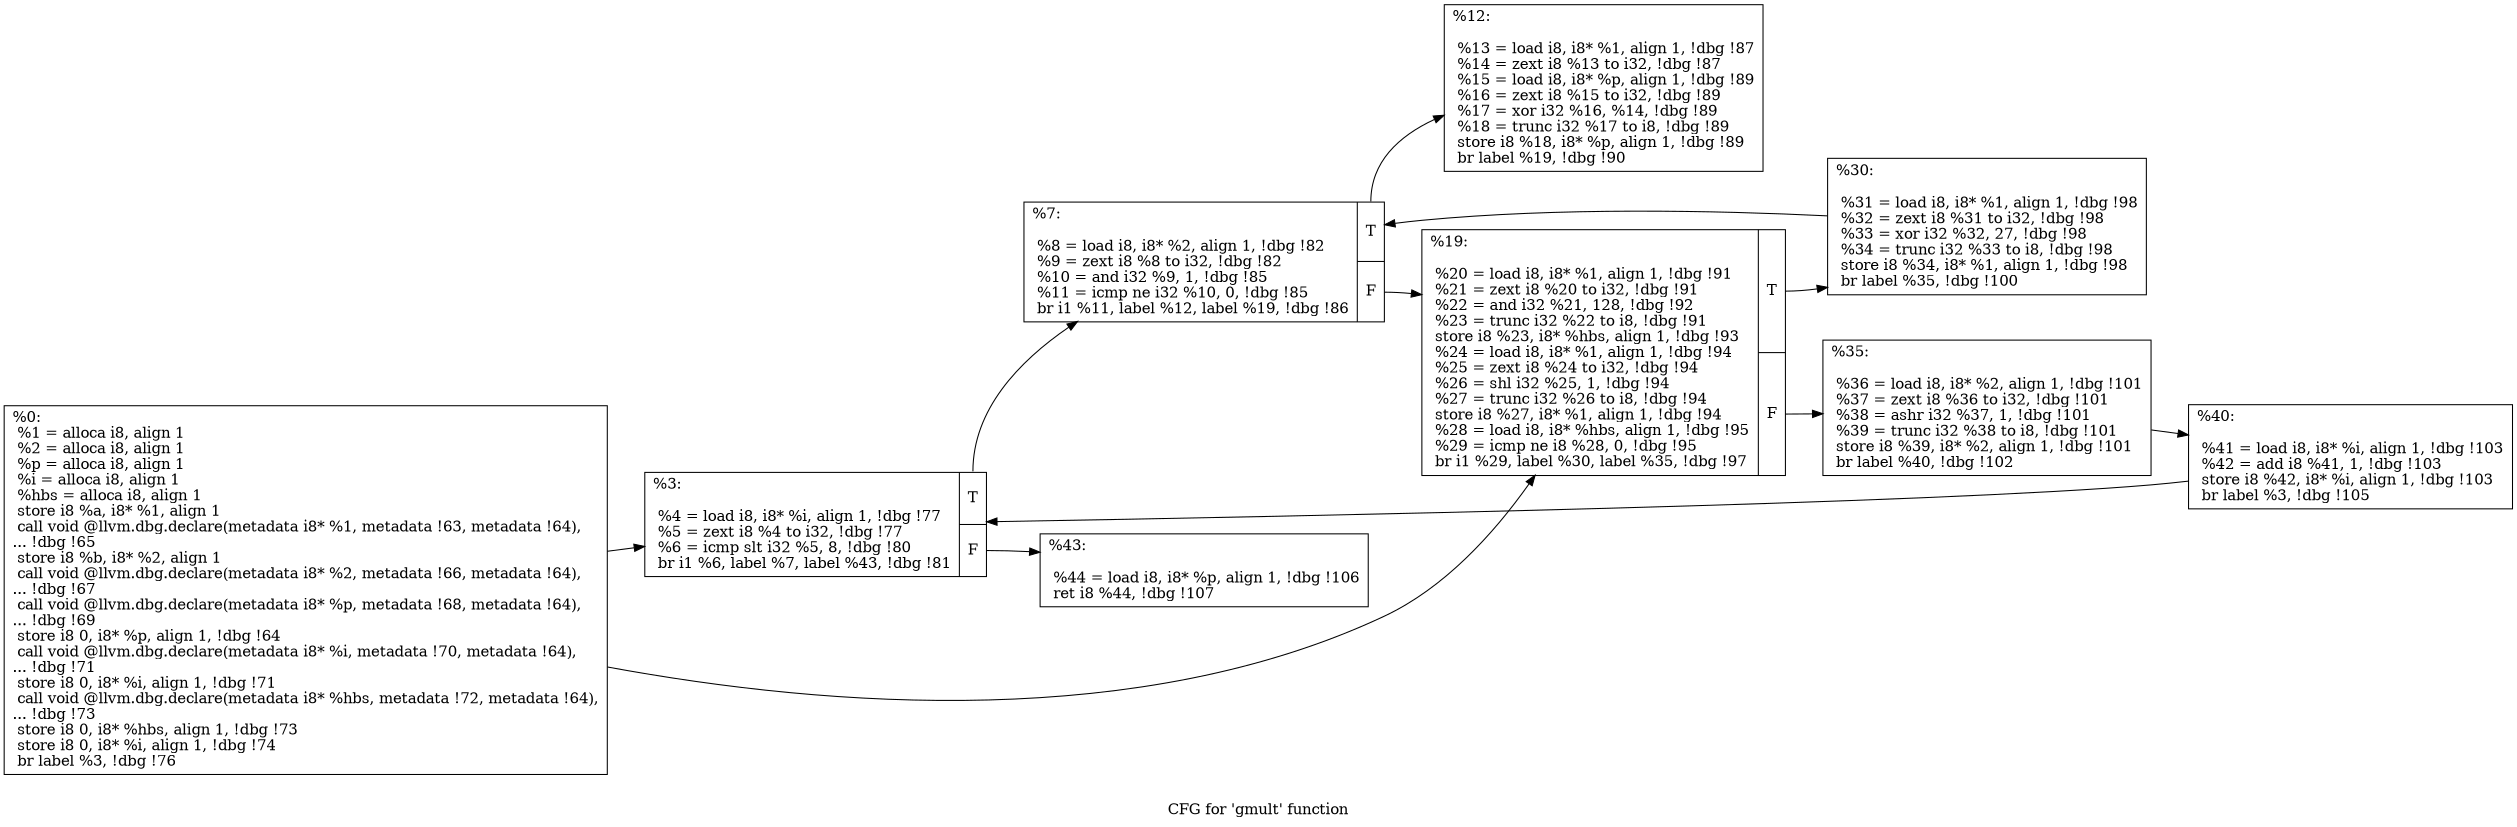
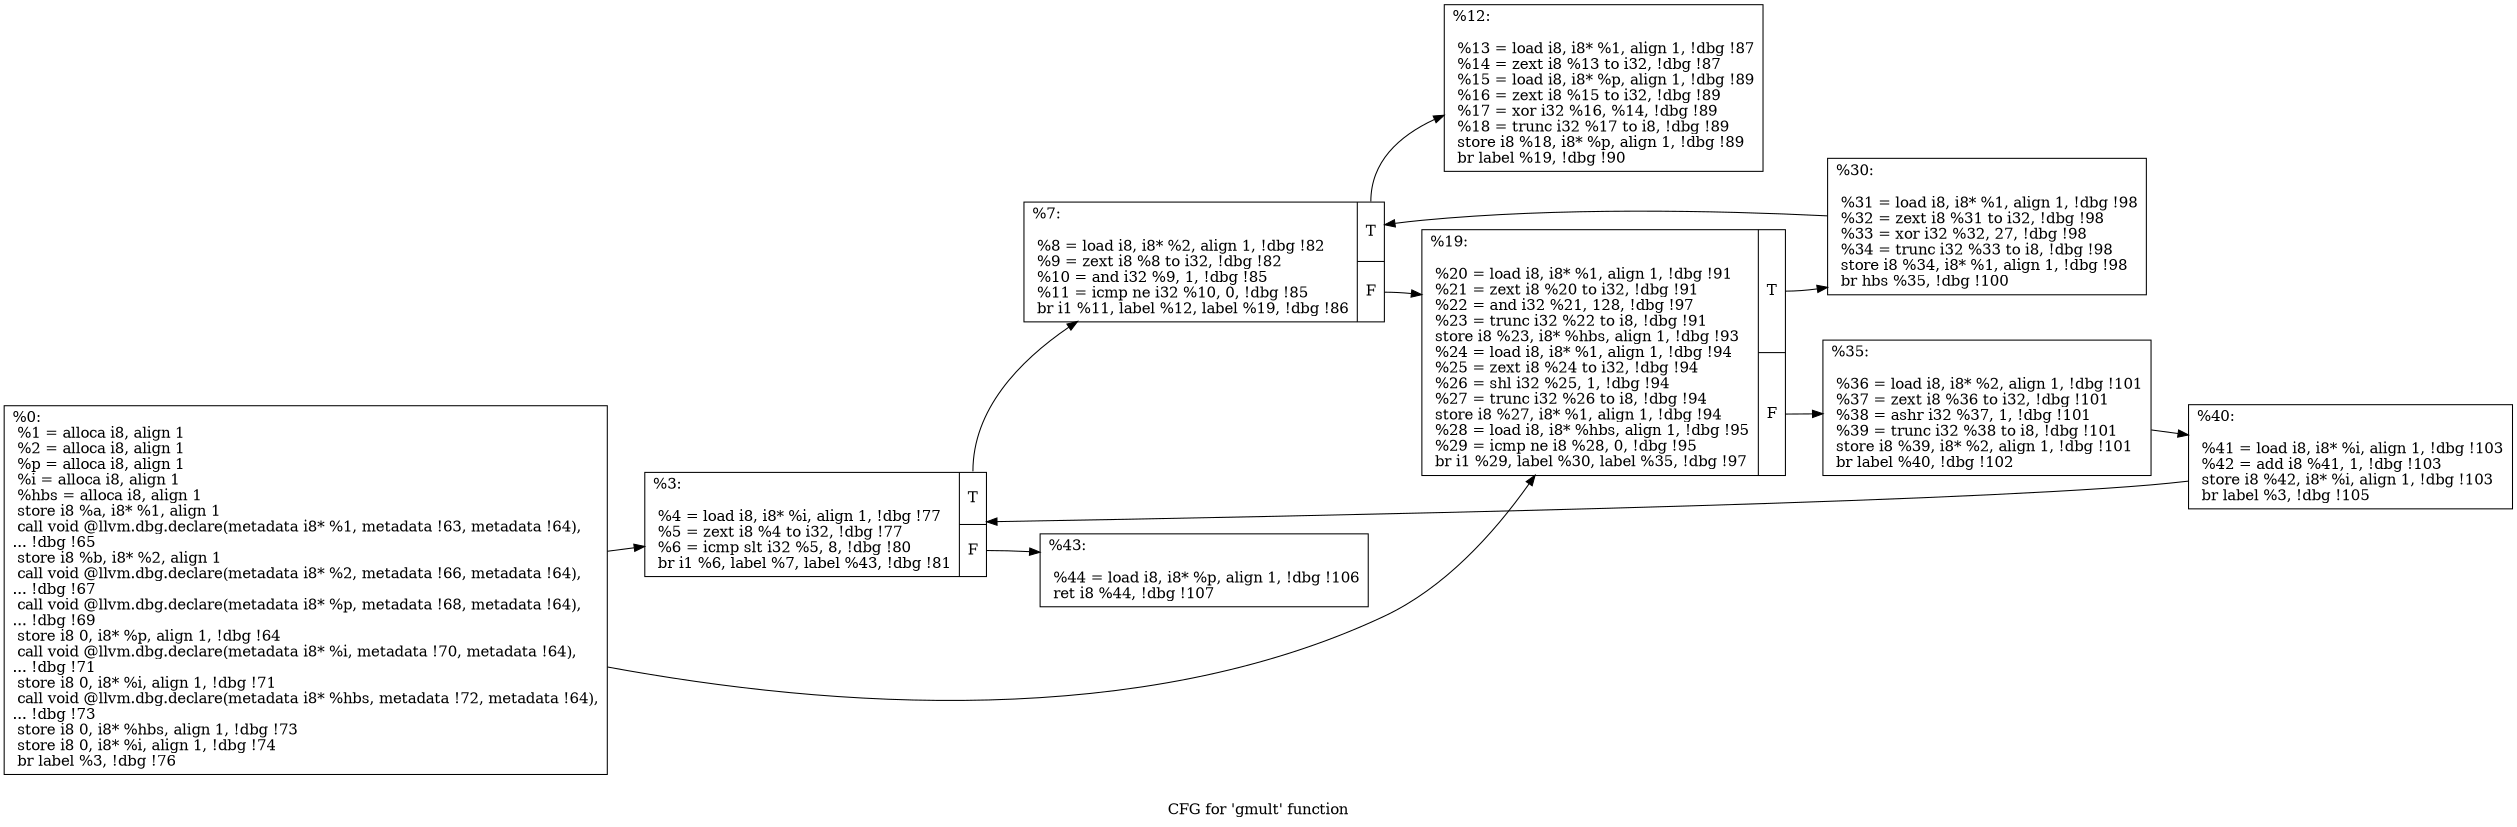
(1927, 281) -> (1922, 281)
(1562, 306) -> (1562, 306)
